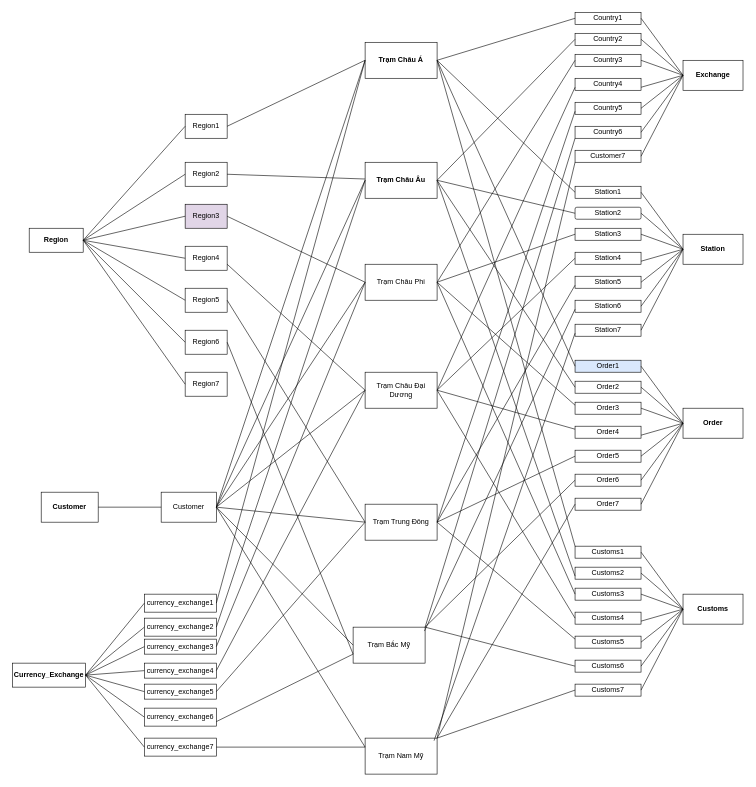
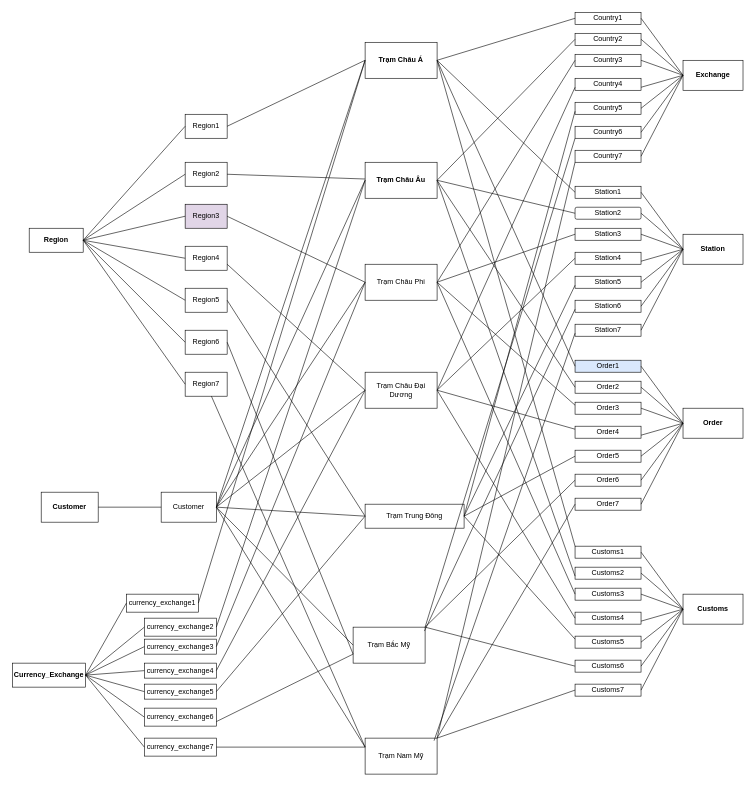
(608, 156) -> (608, 156)
(401, 522) -> (415, 516)
(180, 603) -> (162, 603)
none -> (329, 664)
